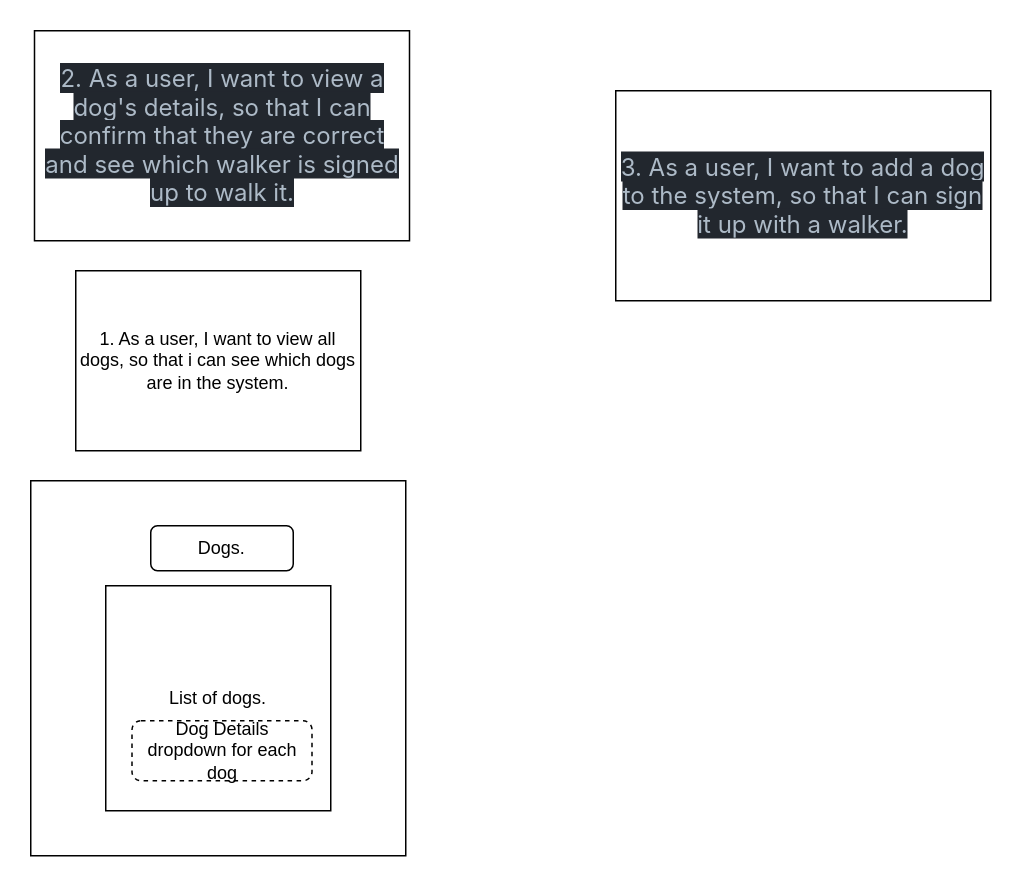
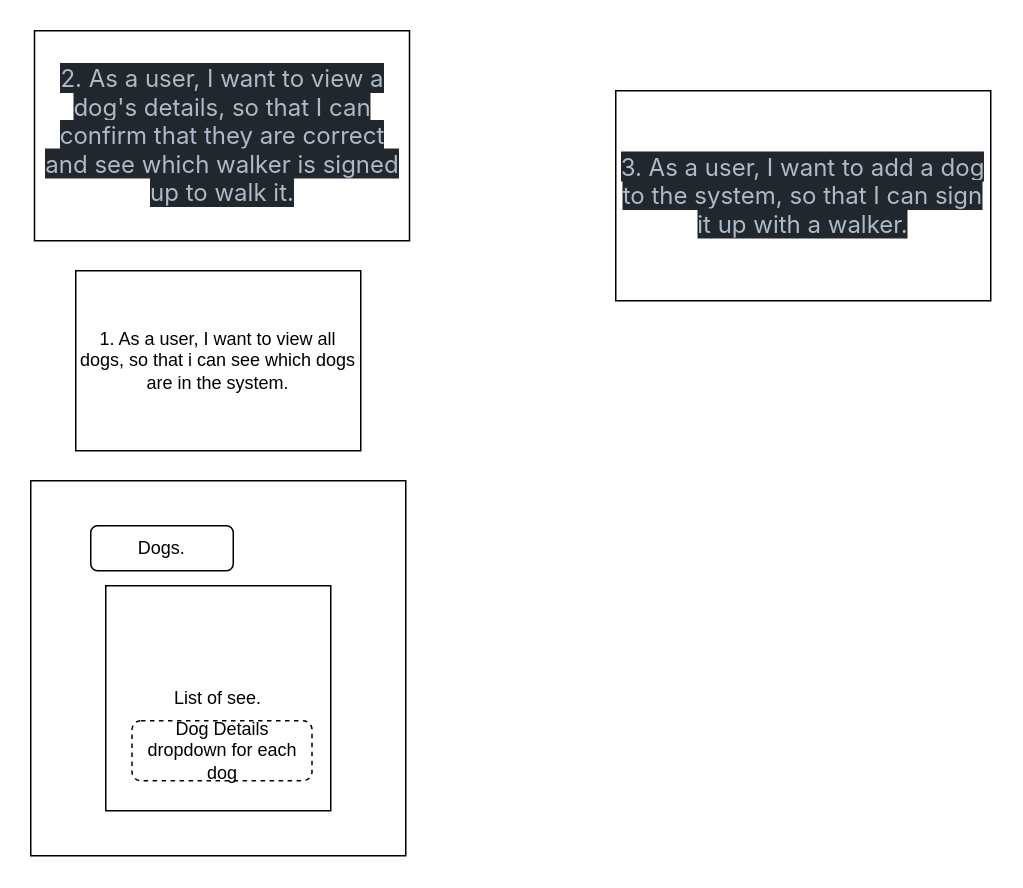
(222, 548) -> (162, 548)
(218, 698) -> (218, 698)
